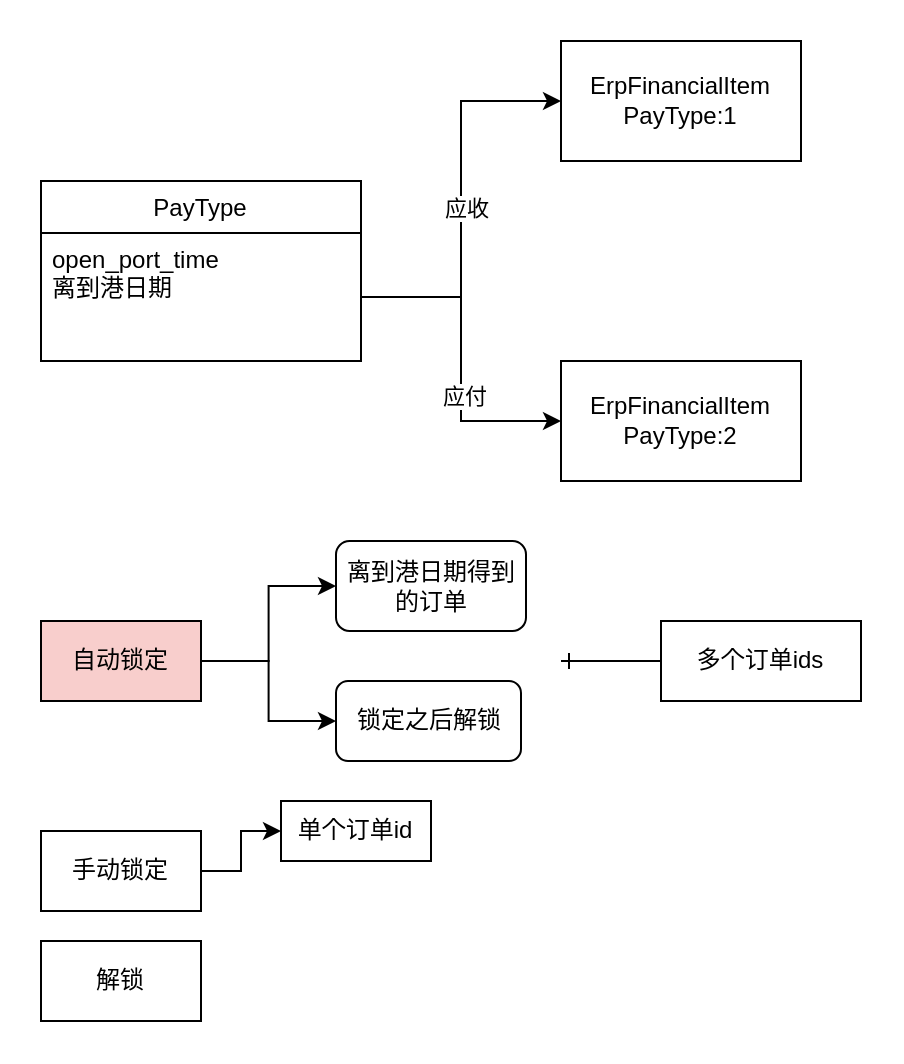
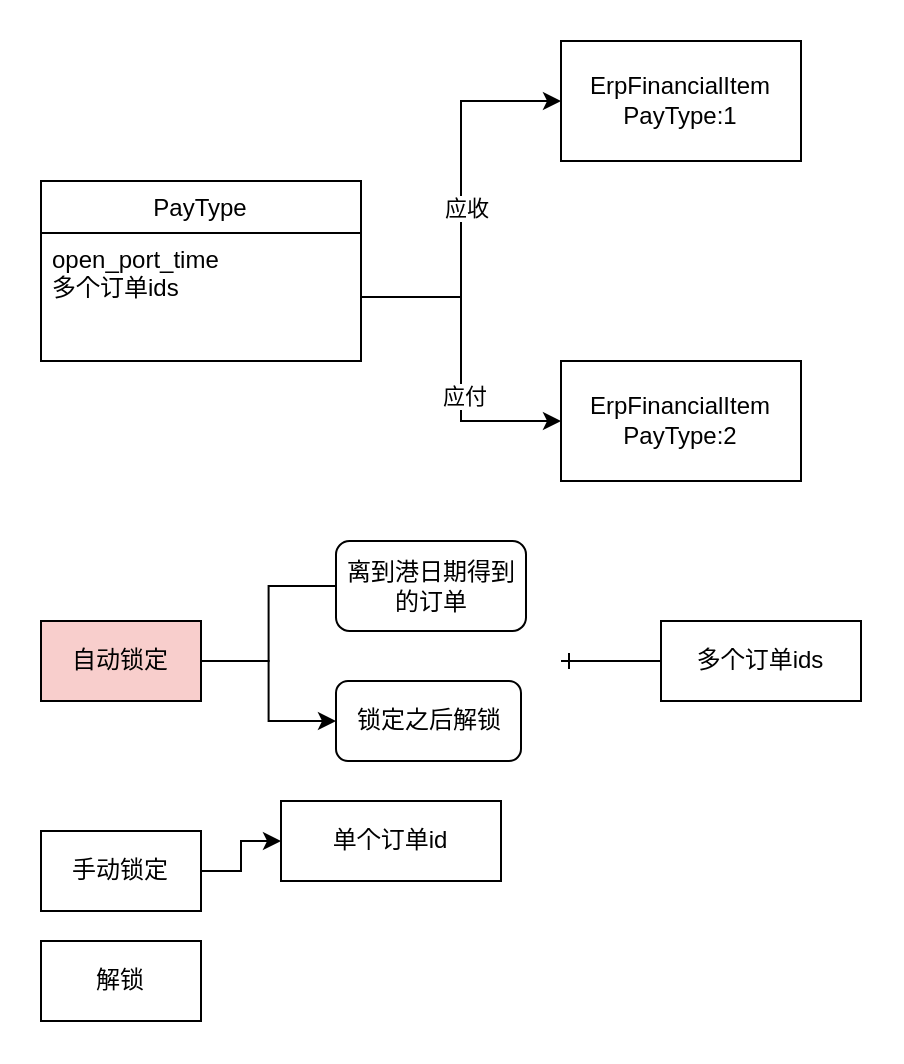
(143, 260) -> (143, 260)
(321, 586) -> (326, 586)
(356, 831) -> (391, 841)
